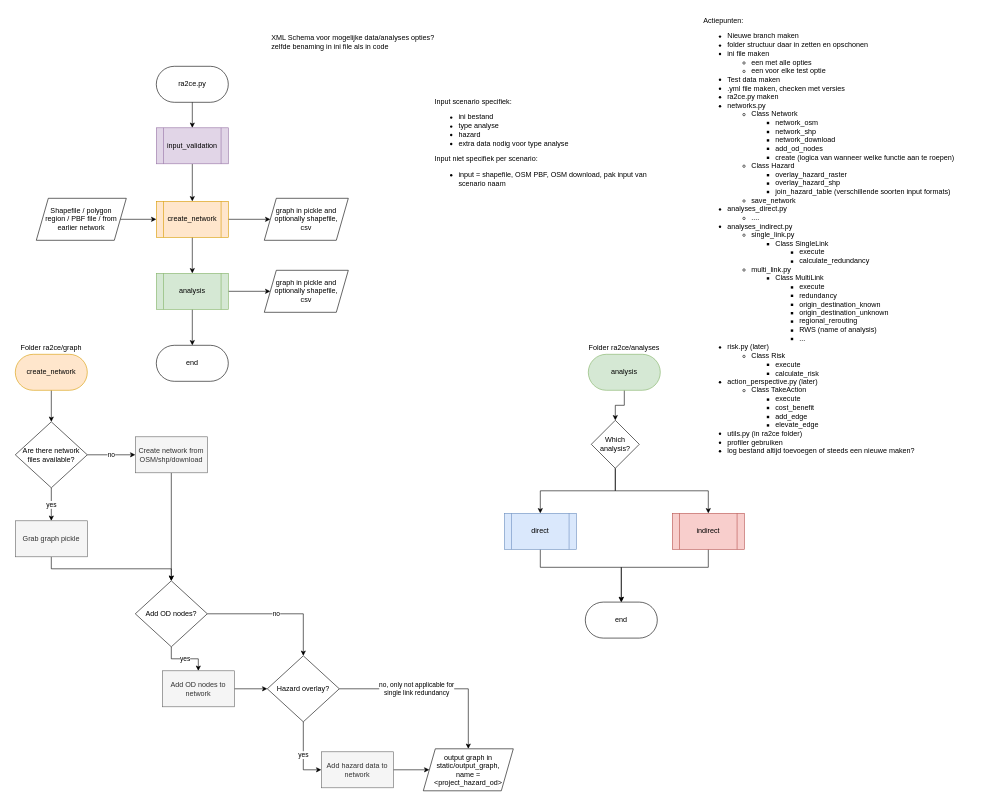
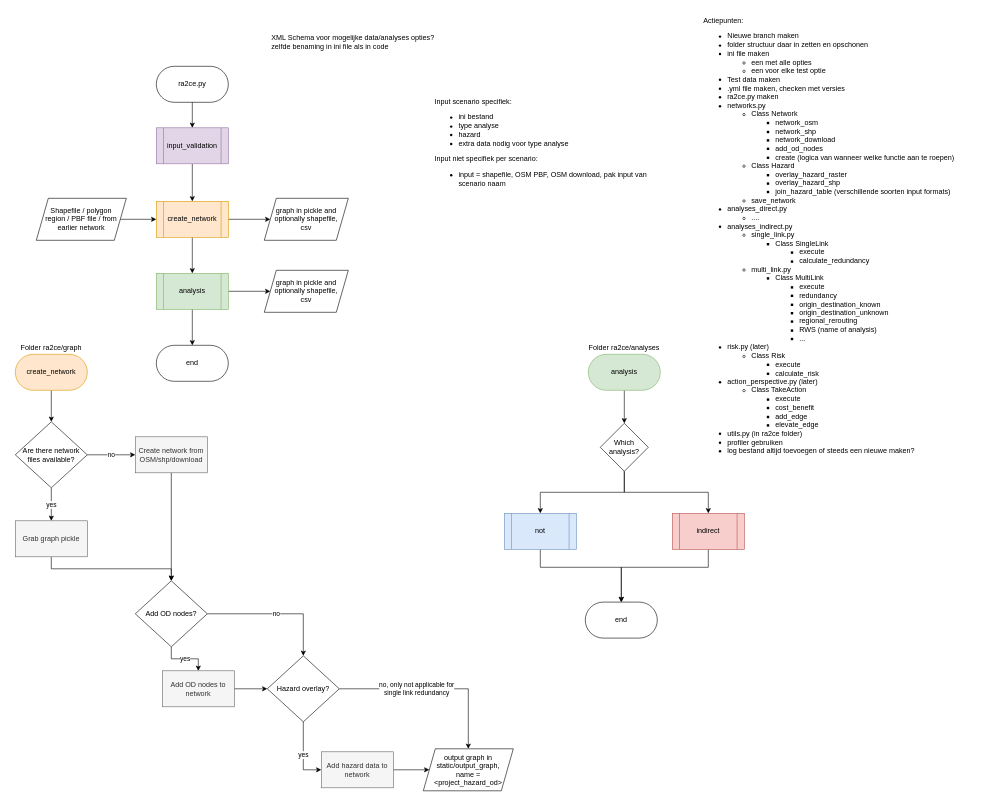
(615, 444) -> (624, 447)
(540, 531) -> (540, 531)
